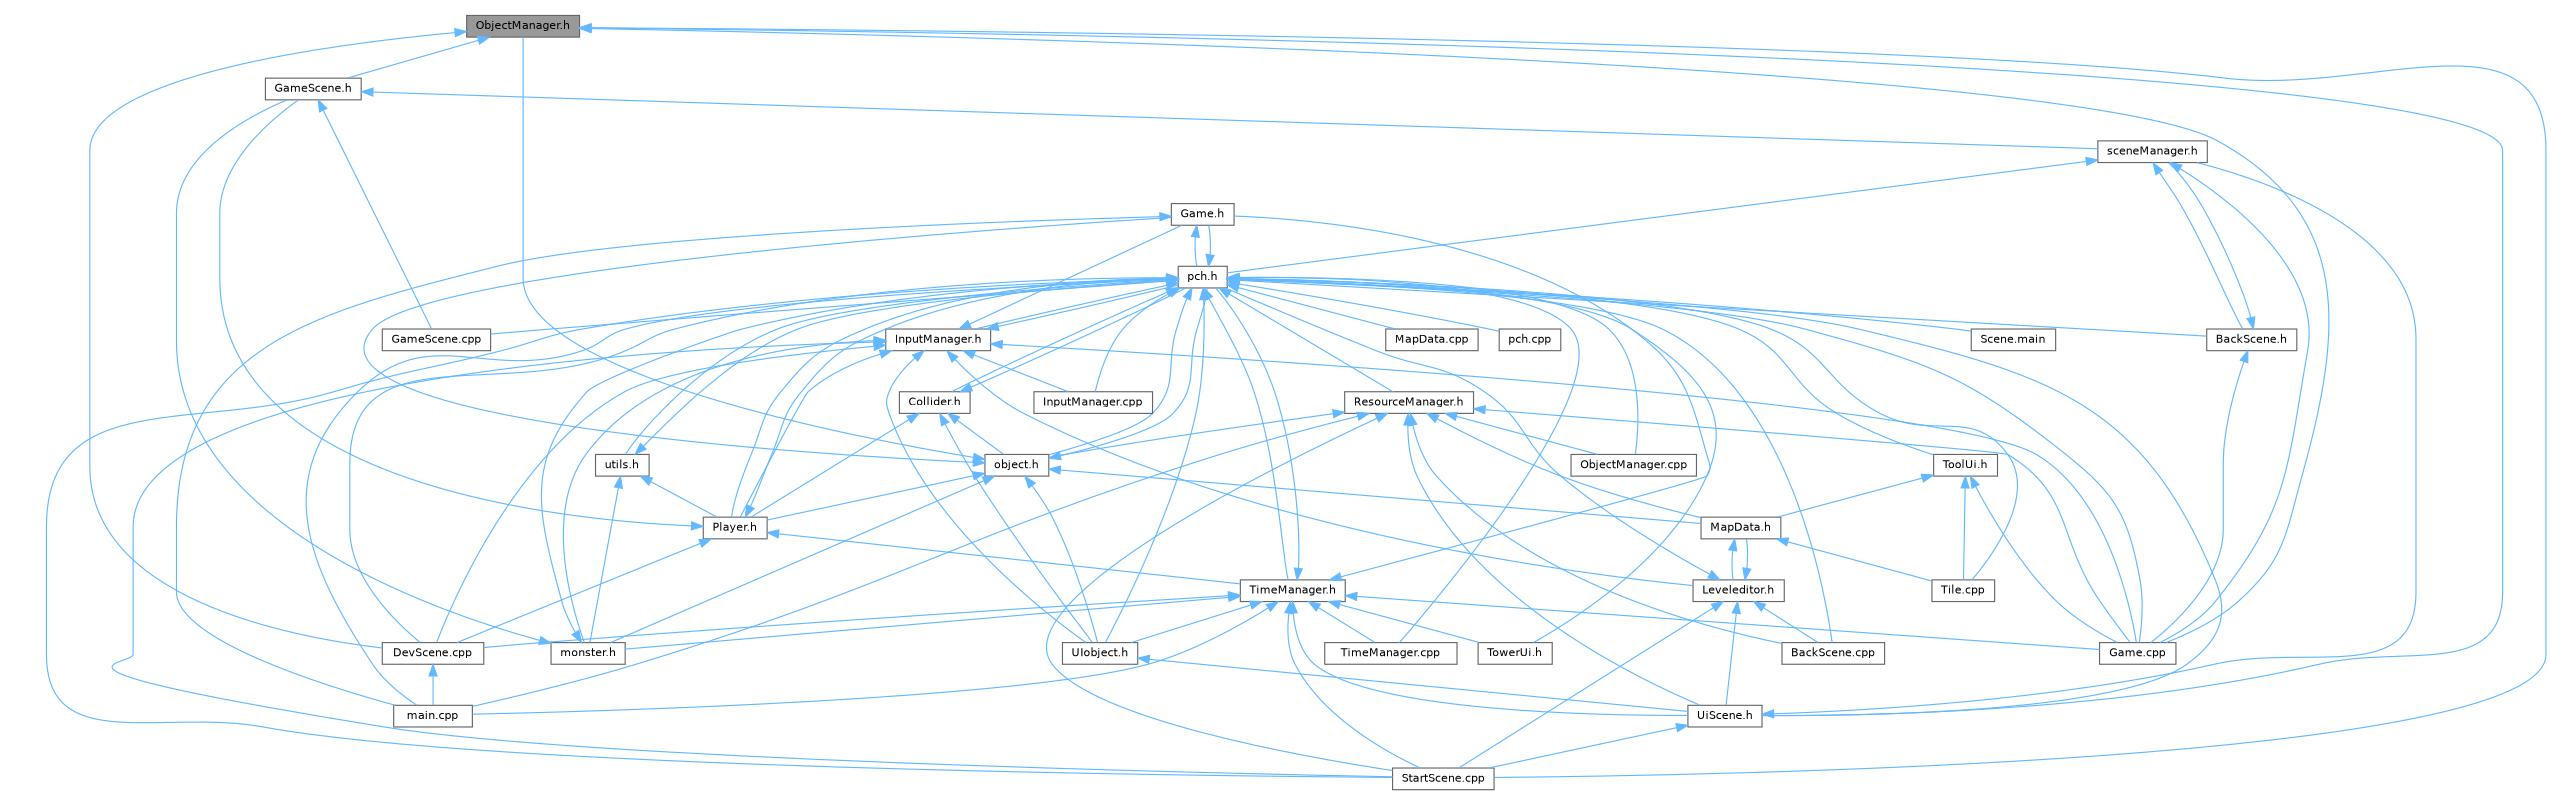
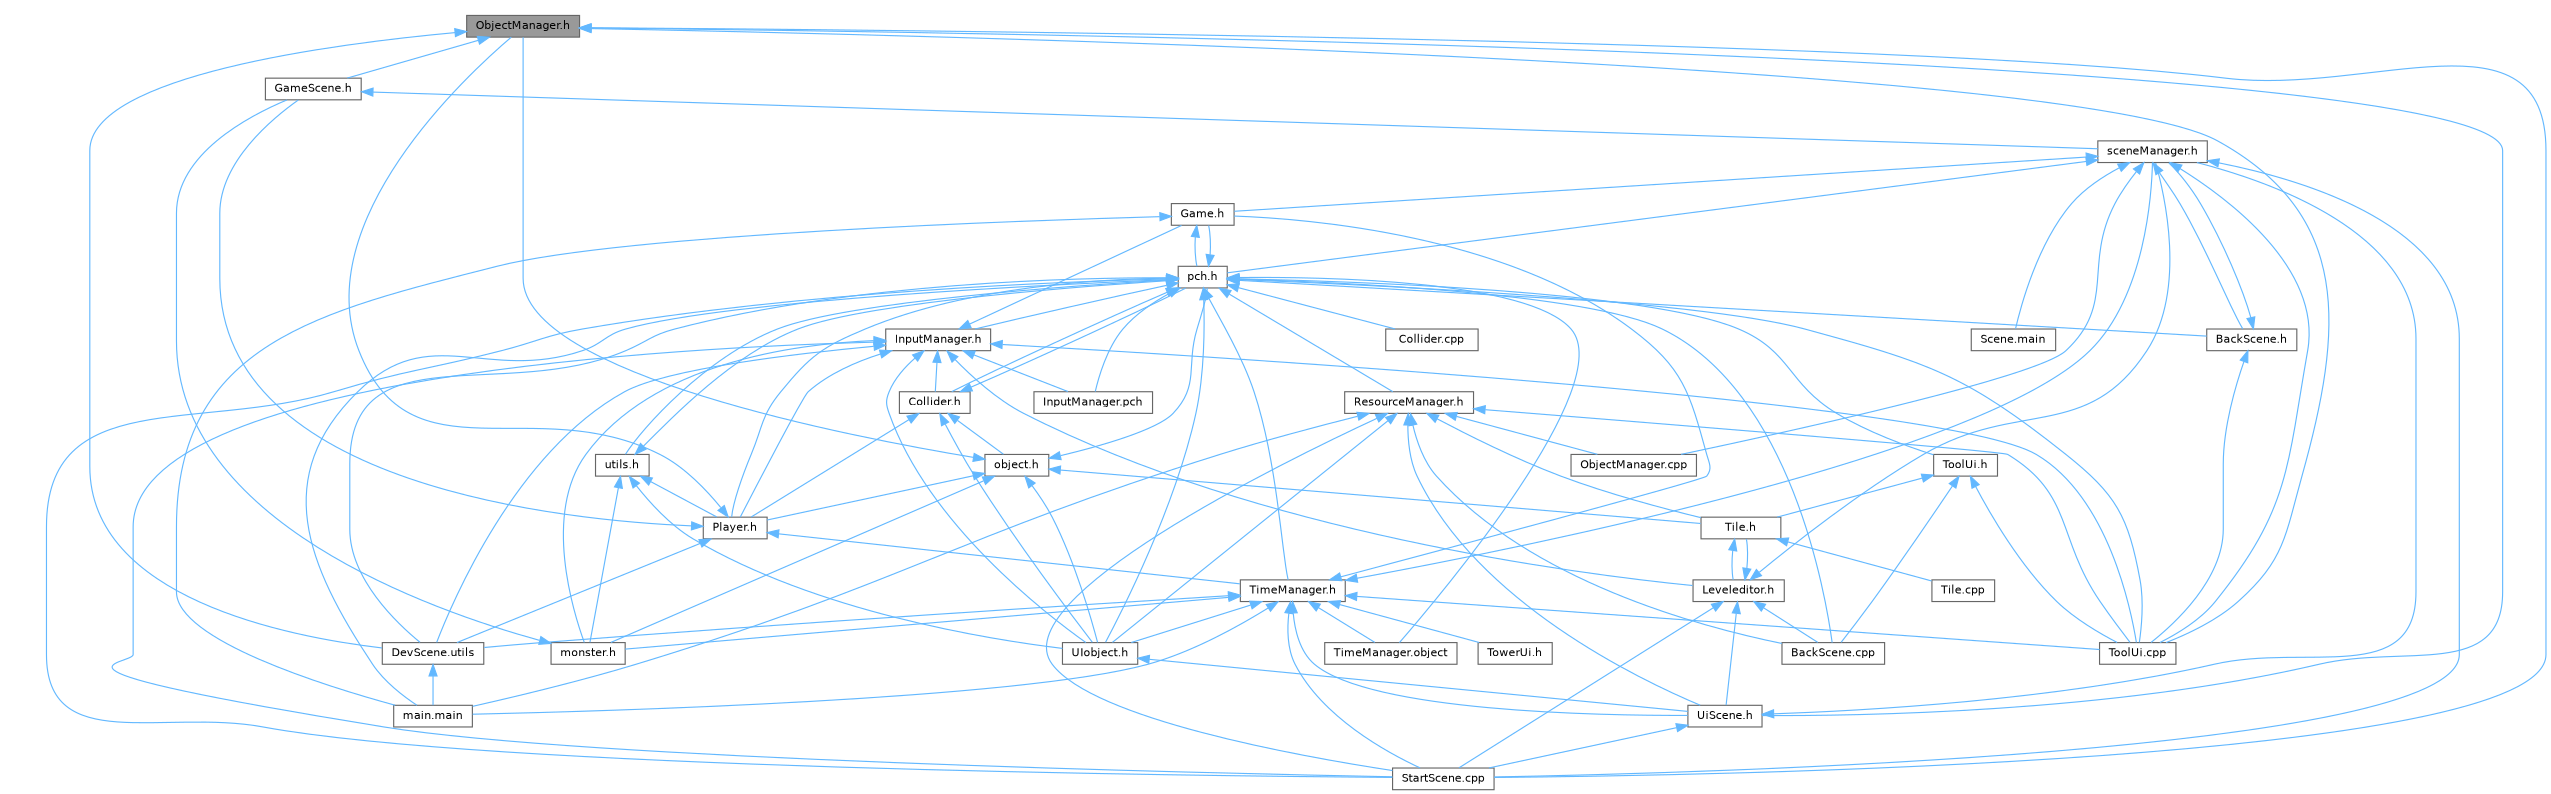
(1606, 298) -> (2050, 236)
(446, 300) -> (1660, 184)
(1088, 306) -> (936, 377)
(904, 322) -> (362, 355)
(1602, 325) -> (1986, 382)
(749, 328) -> none
(1782, 334) -> none
(436, 340) -> none
(1432, 340) -> (1432, 340)
(1530, 340) -> none
(1691, 377) -> none
(2035, 381) -> none
(1490, 396) -> (2039, 418)
(1093, 403) -> (1093, 403)
(1156, 410) -> none
(1281, 413) -> (1832, 468)
(1198, 433) -> (1250, 531)
(1741, 528) -> (1741, 528)
(1964, 534) -> (1901, 561)
none -> (846, 604)
(433, 653) -> (433, 653)
(1391, 653) -> (1391, 653)
(2138, 653) -> (2138, 653)
(433, 716) -> (433, 716)
none -> (2303, 720)
